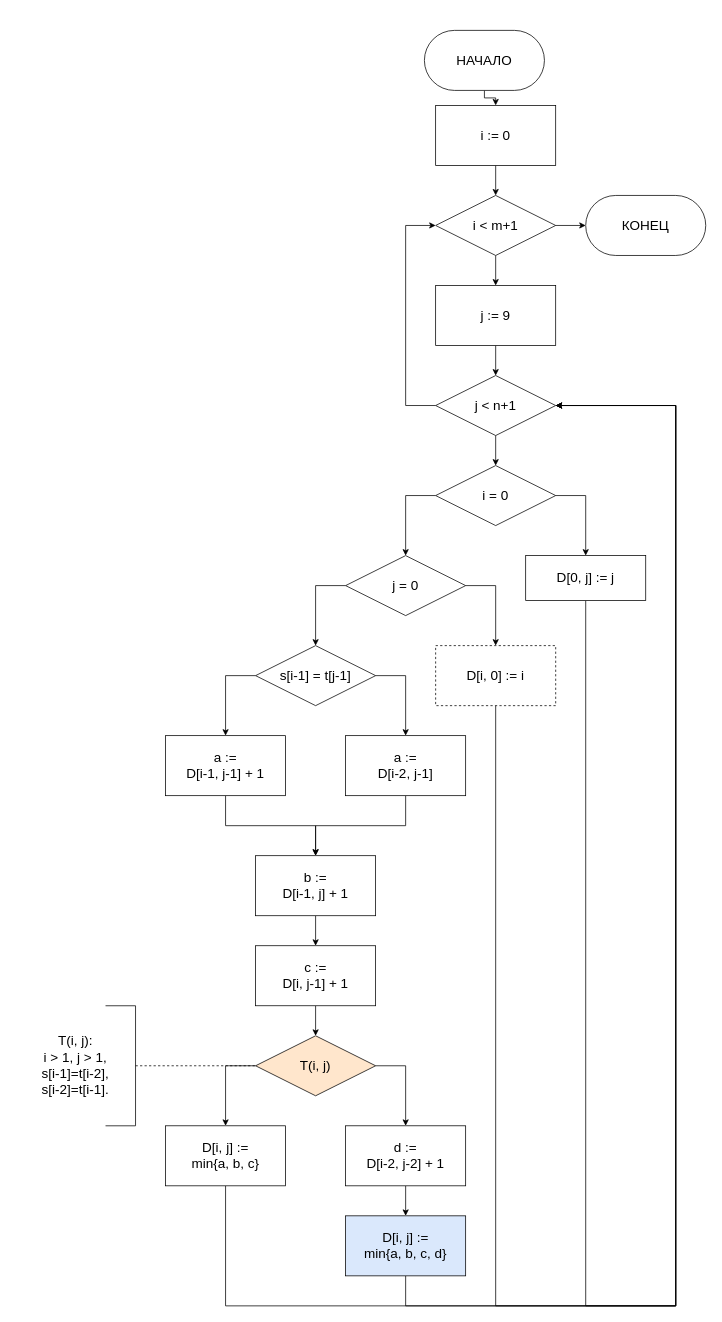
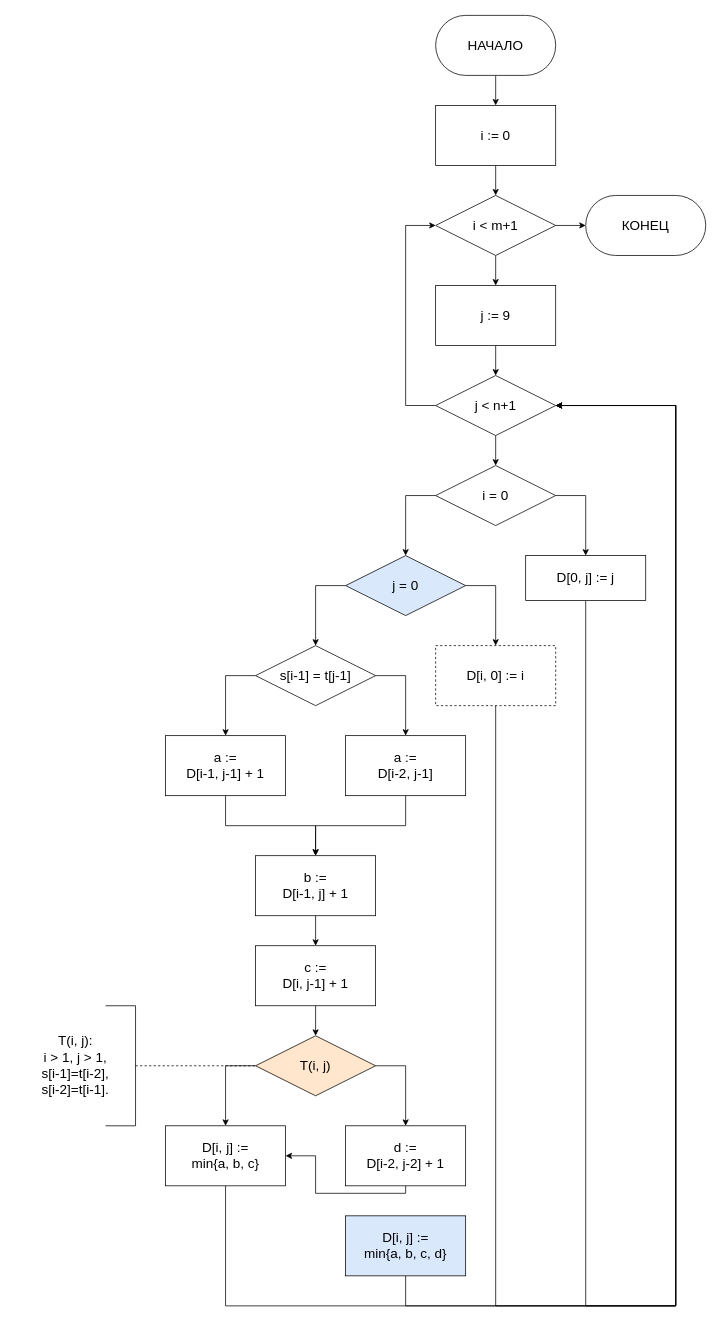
(484, 60) -> (495, 45)
(405, 585) -> (405, 585)
(405, 1201) -> (330, 1193)
